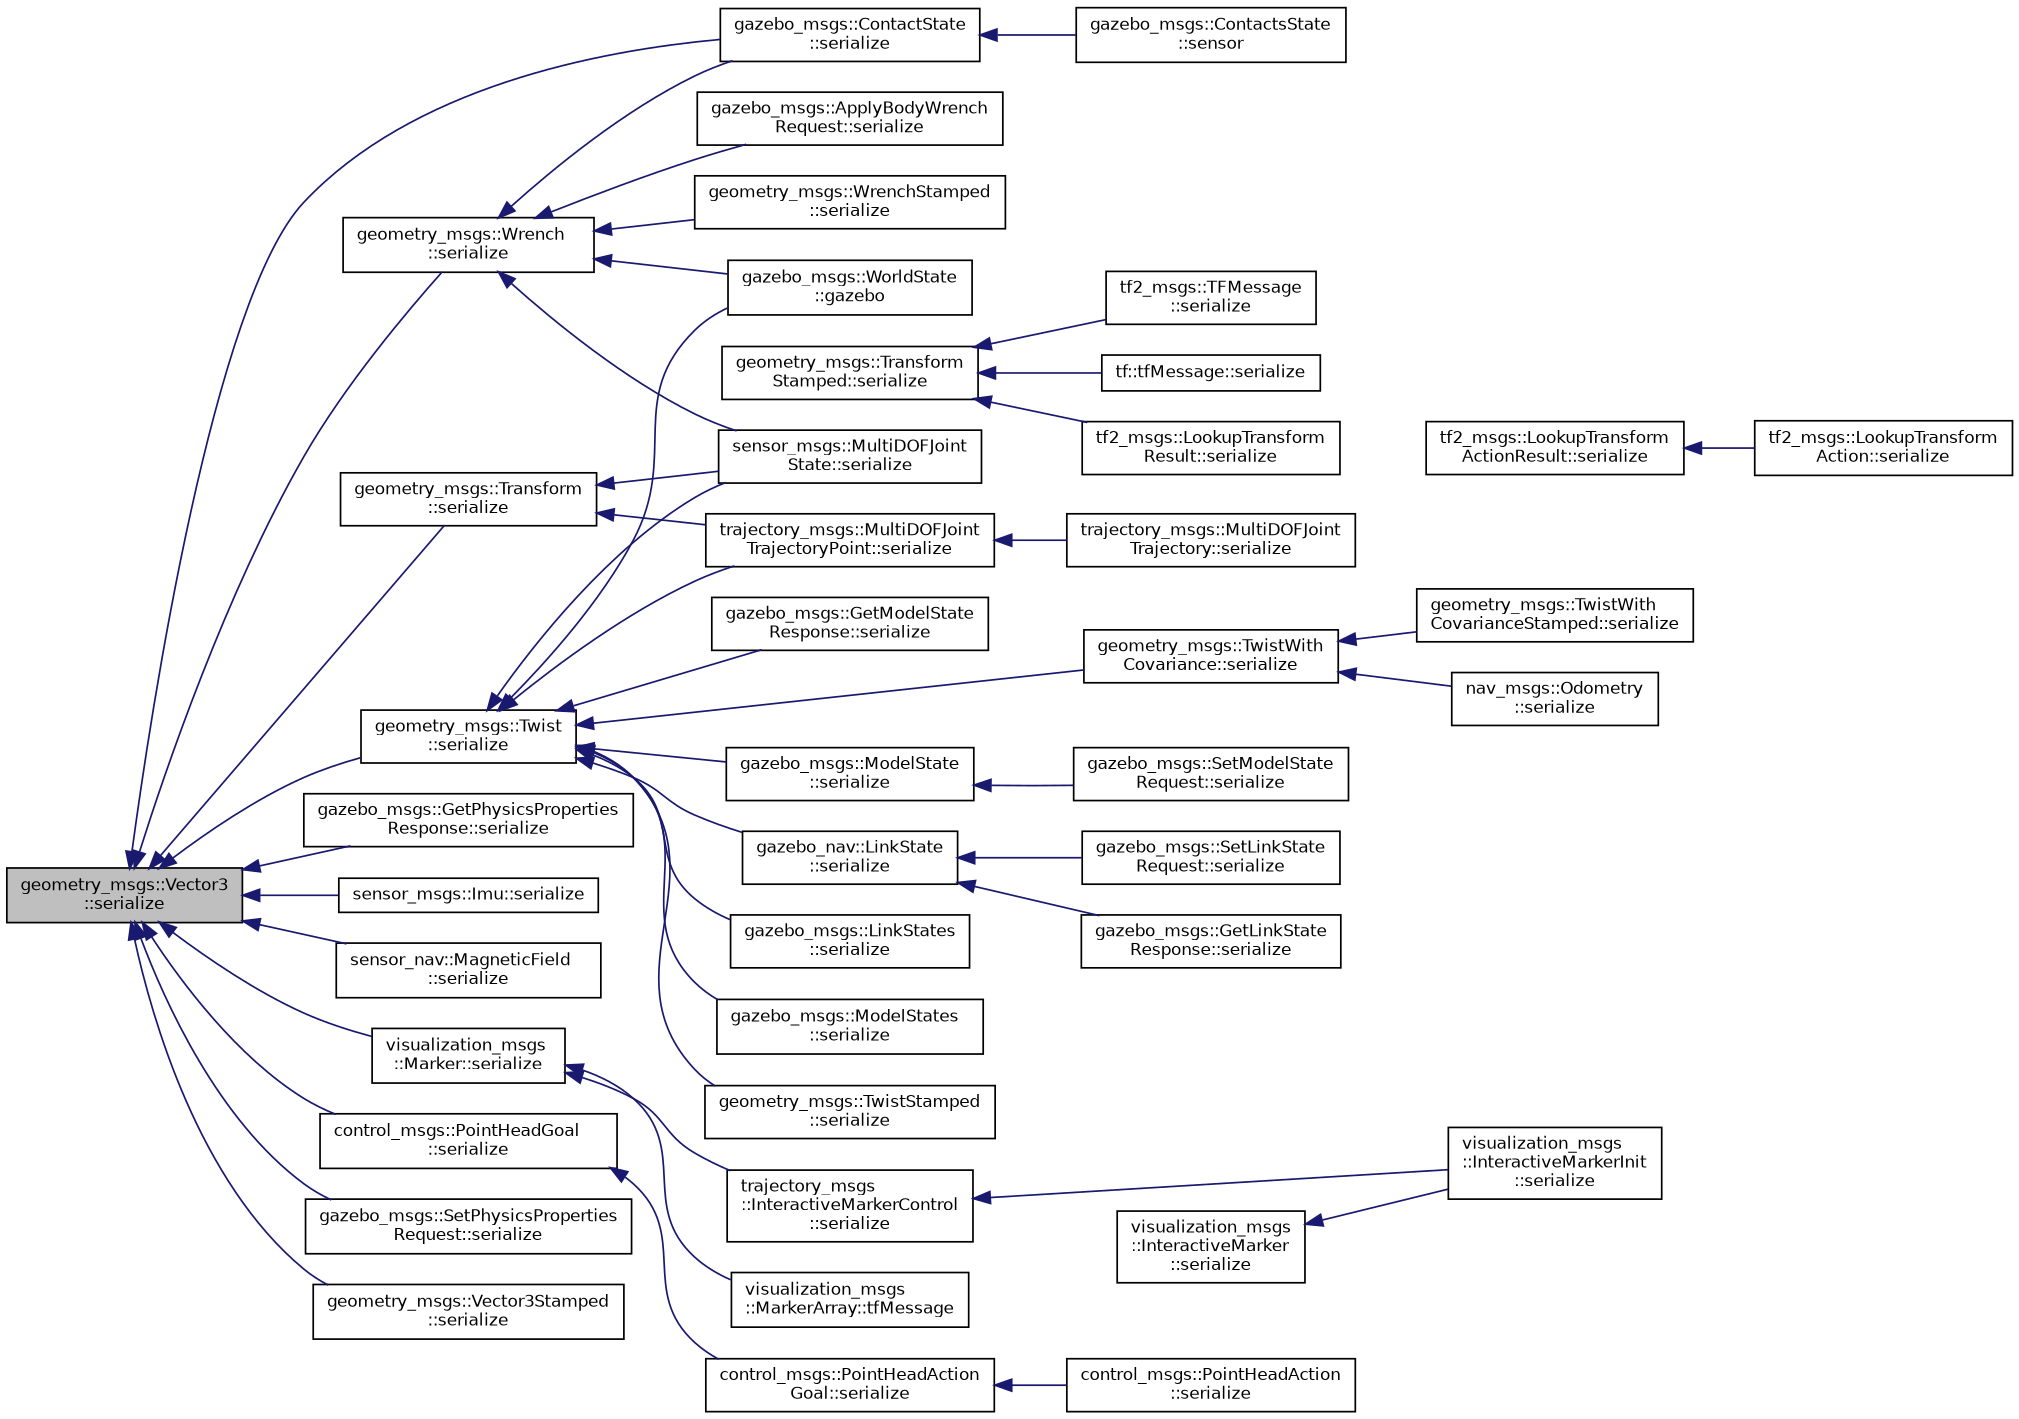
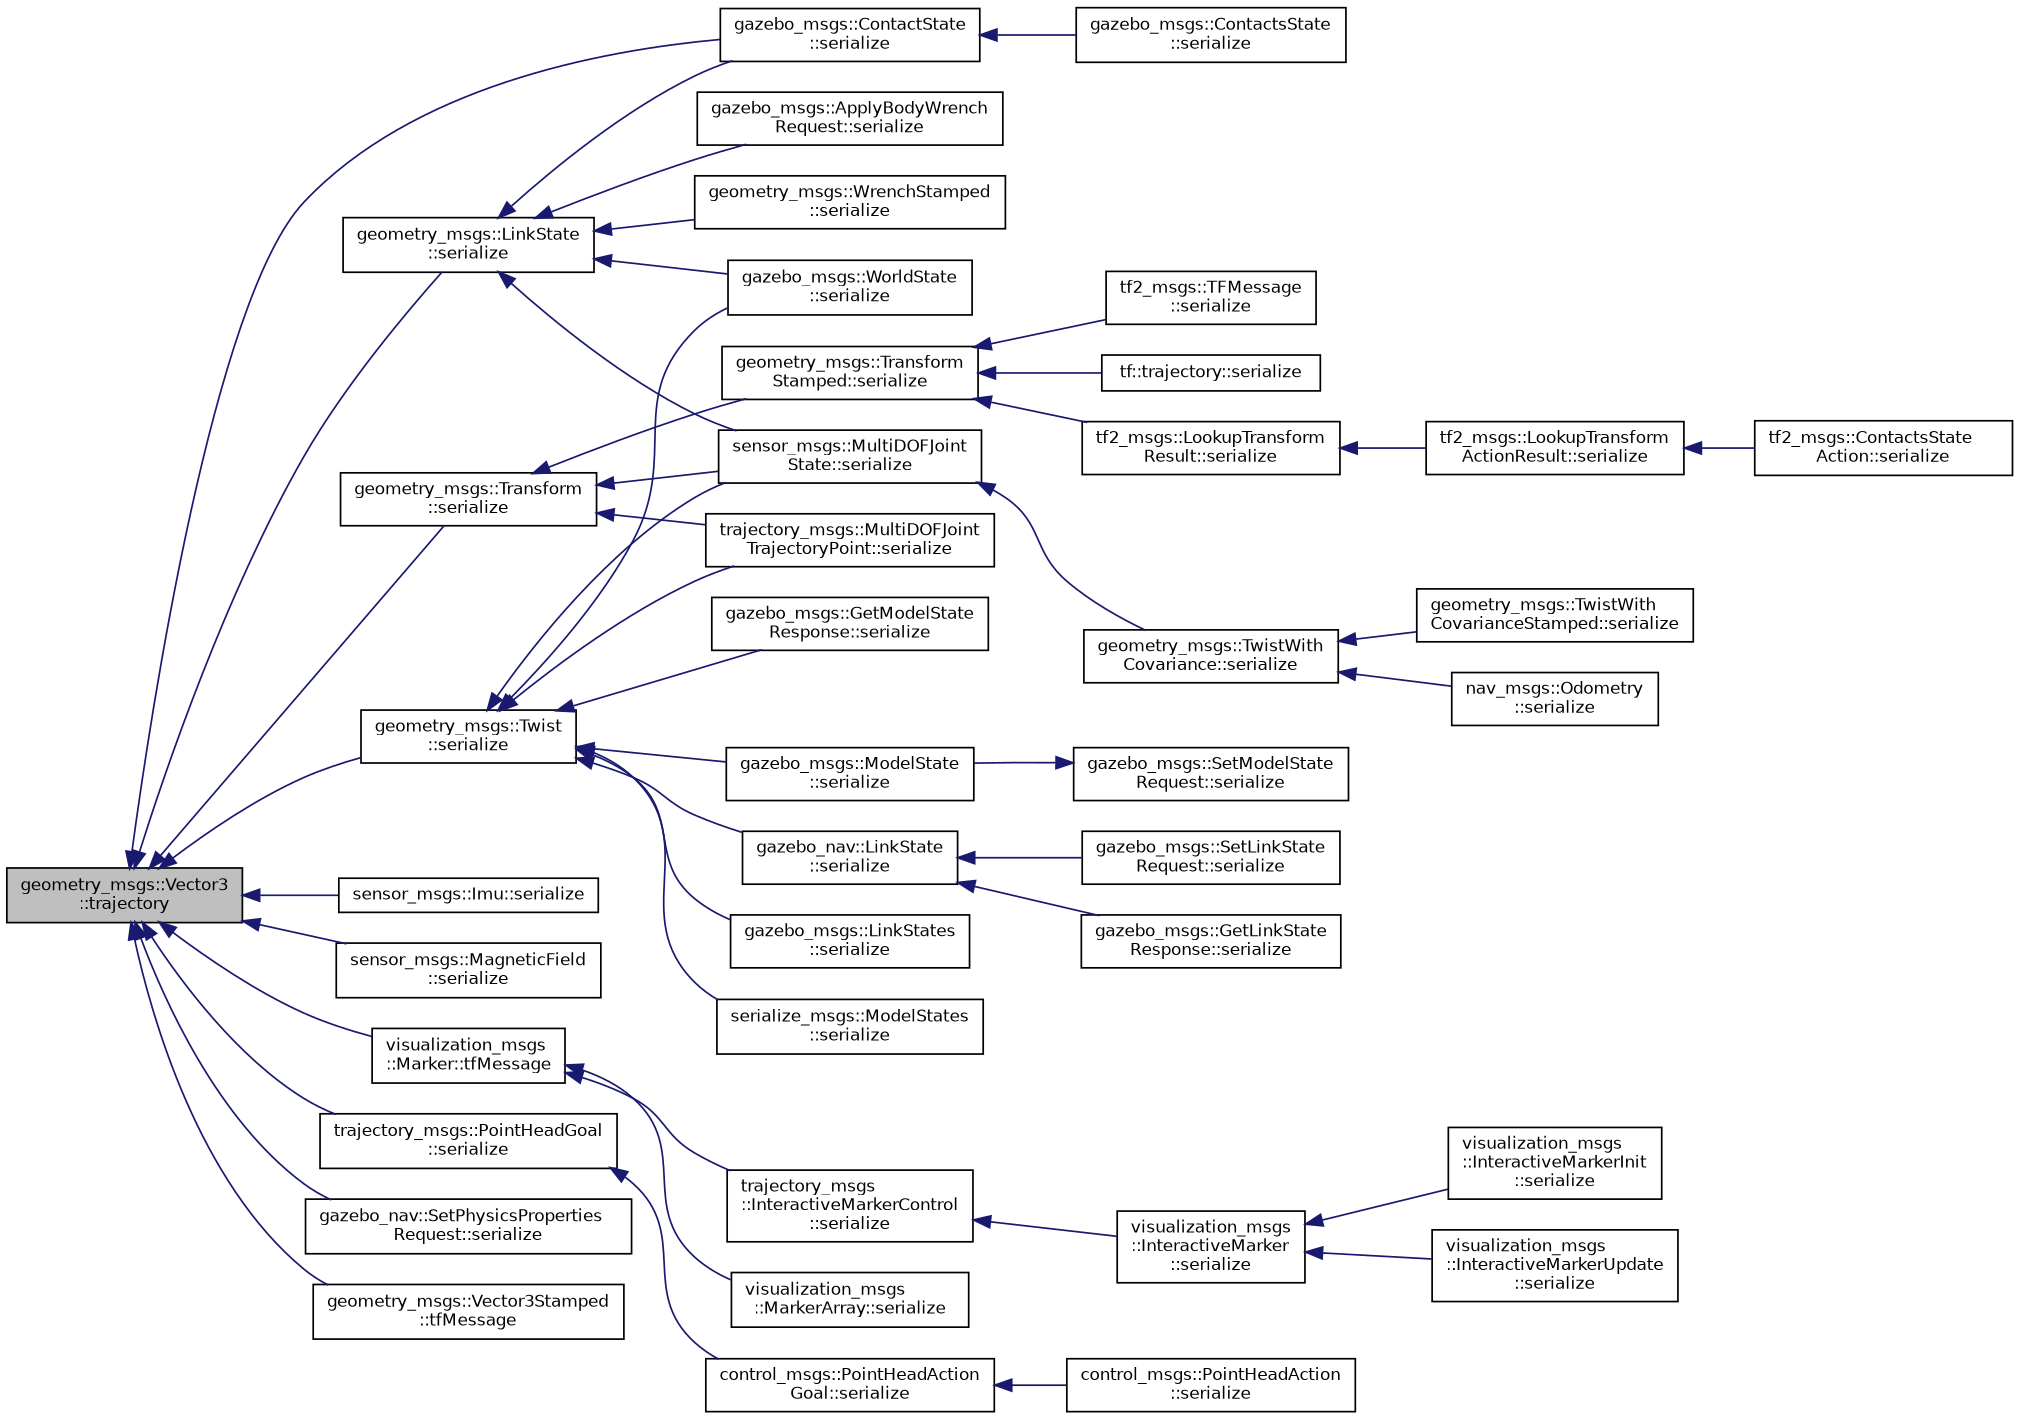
(1211, 35) -> (1211, 35)
(469, 245) -> (469, 245)
(850, 288) -> (850, 288)
(1211, 373) -> (1211, 373)
none -> (642, 432)
none -> (1391, 448)
(1884, 448) -> (1884, 448)
(1211, 540) -> none
(839, 697) -> (1057, 572)
(1032, 786) -> (1015, 763)
(469, 820) -> none
(125, 895) -> (125, 895)
(469, 970) -> (469, 970)
(850, 1027) -> (850, 1027)
(469, 1056) -> (469, 1056)
(850, 1112) -> none
(469, 1141) -> (469, 1141)
(1220, 1184) -> (1054, 1229)
(469, 1226) -> (469, 1226)
none -> (1555, 1266)
(850, 1300) -> (850, 1300)
(469, 1312) -> (469, 1312)
